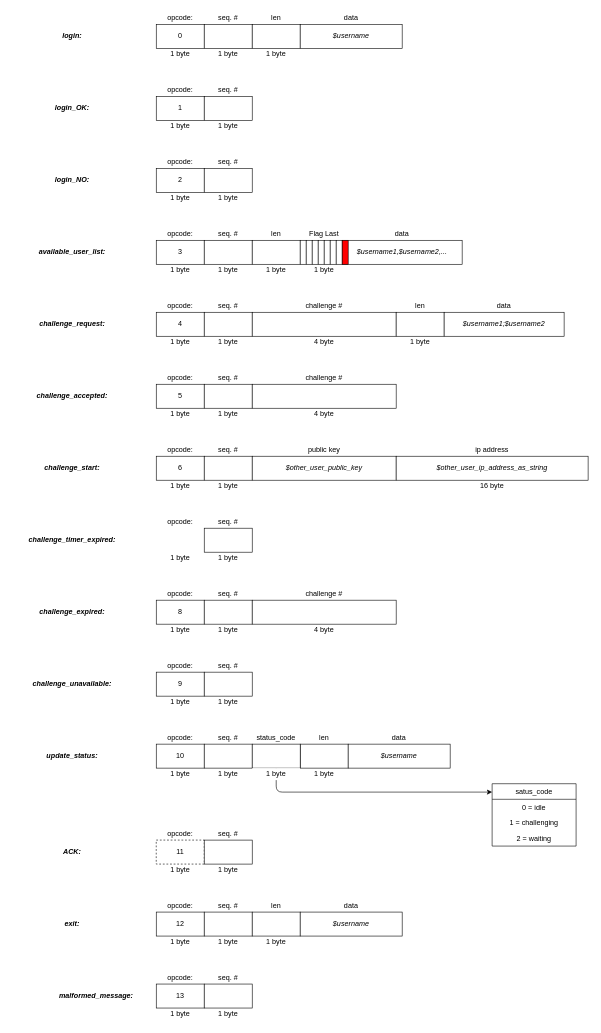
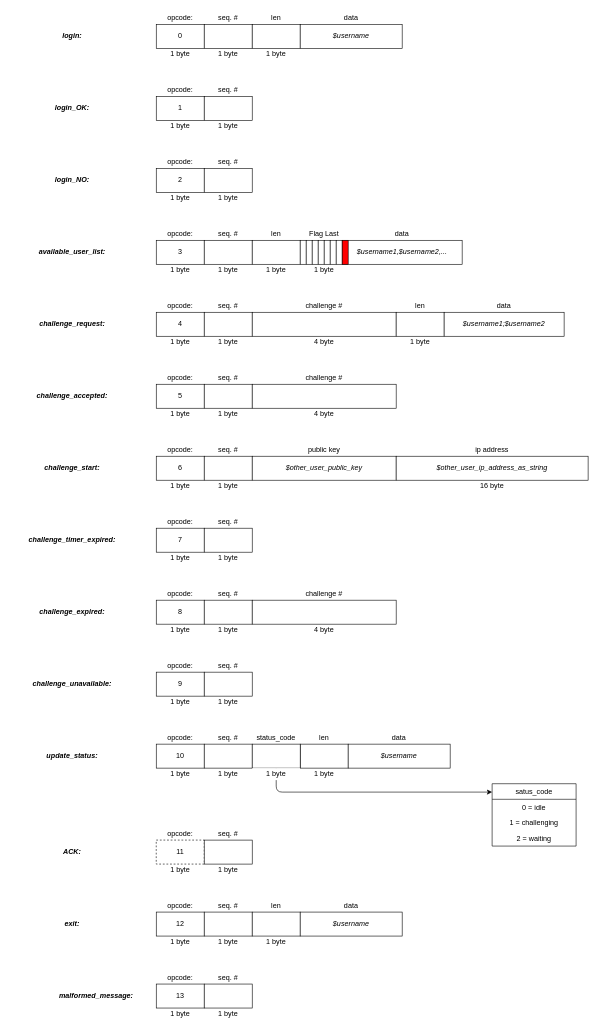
none -> (180, 540)
